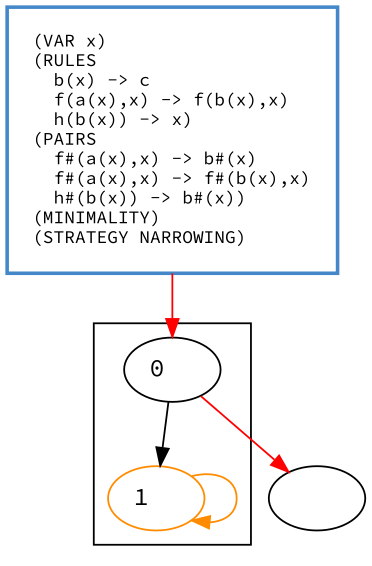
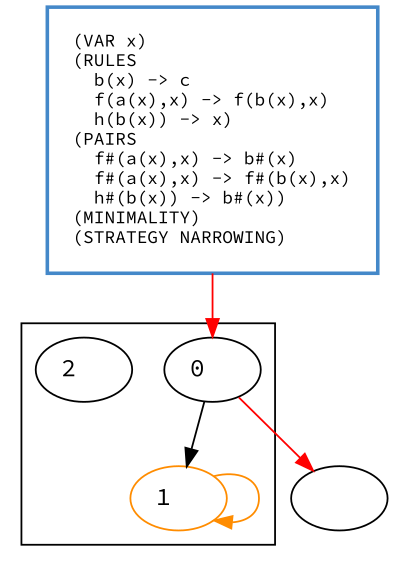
none -> (84, 370)
